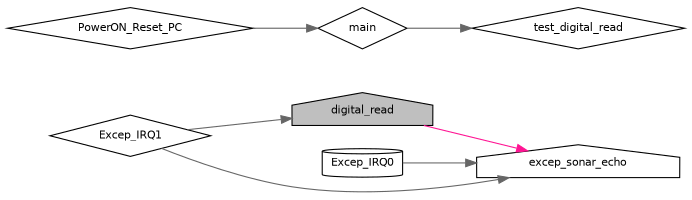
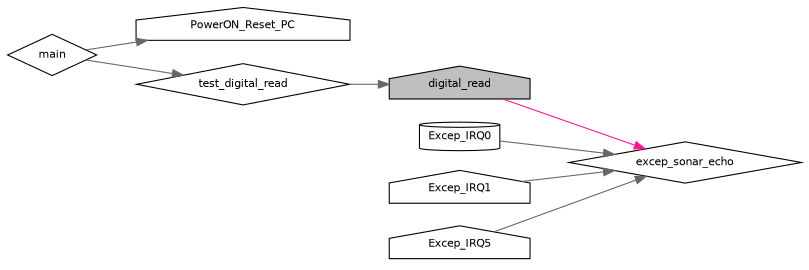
(130, 28) -> (243, 26)
(280, 28) -> (111, 46)
(234, 125) -> (364, 84)
(130, 136) -> (460, 189)
(578, 163) -> (685, 162)
none -> (460, 244)
